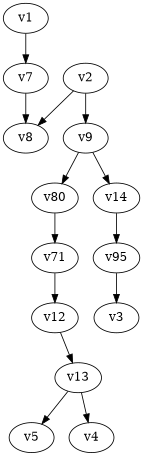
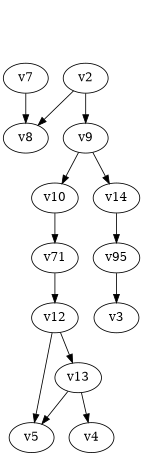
(26, 18) -> none
(55, 198) -> (55, 198)
none -> (44, 374)
